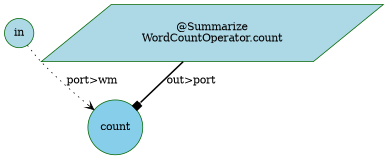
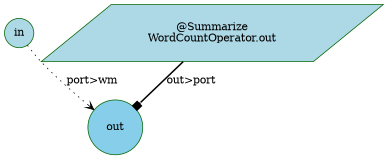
(212, 33) -> (212, 33)
(115, 127) -> (115, 127)
